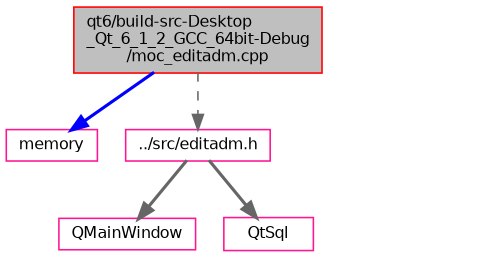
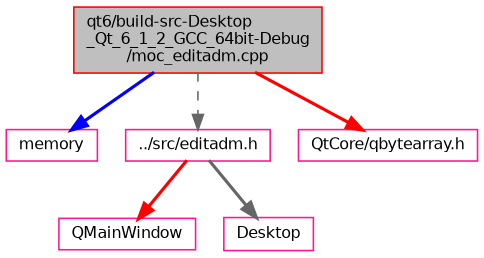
none -> (388, 145)
(168, 183) -> (168, 183)
(269, 234) -> (269, 234)
